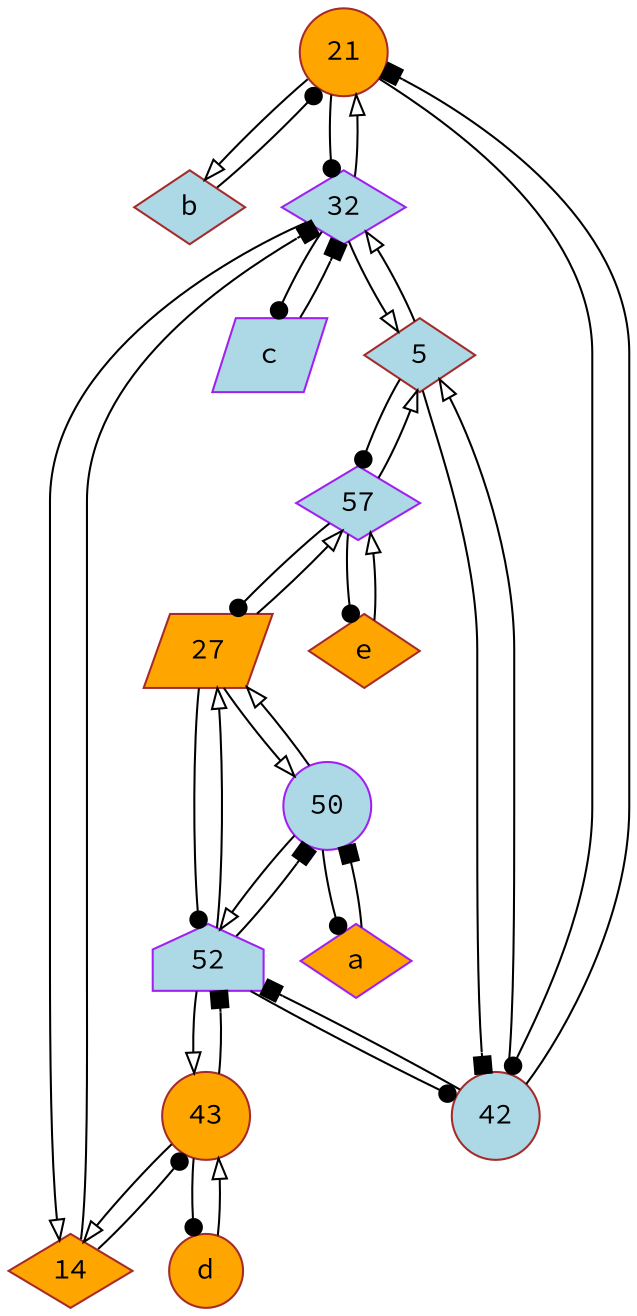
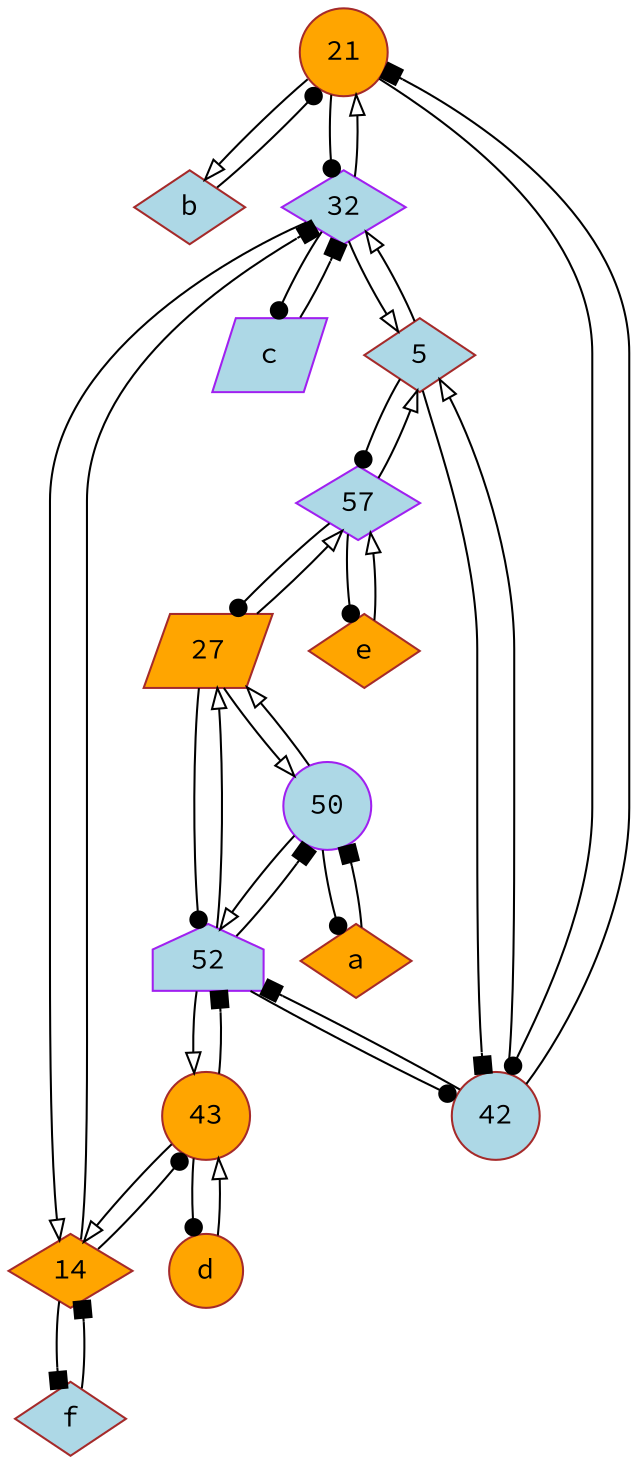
(356, 961) -> (356, 961)
none -> (71, 1419)
